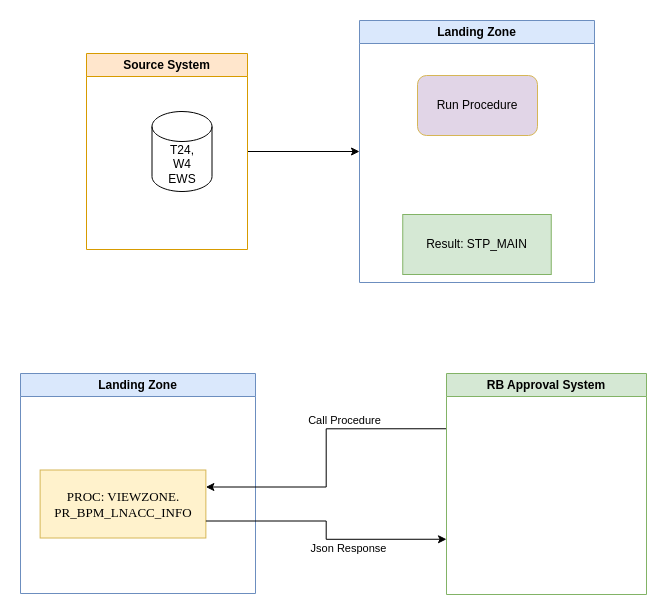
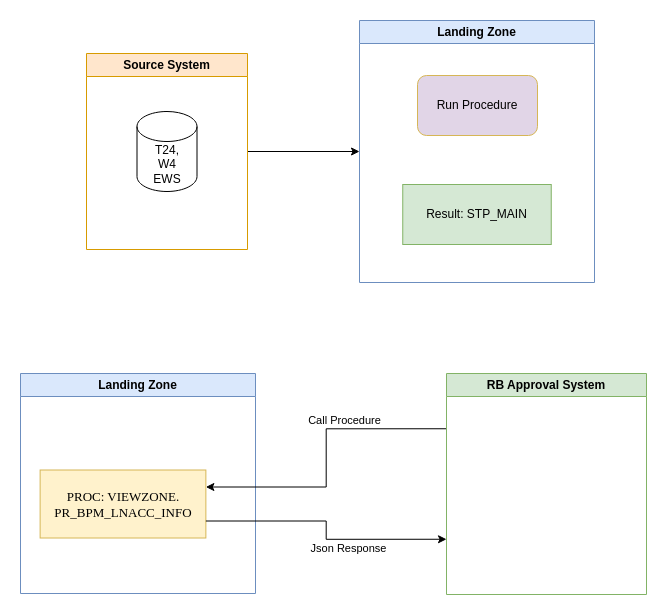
(182, 152) -> (167, 152)
(477, 245) -> (477, 215)
